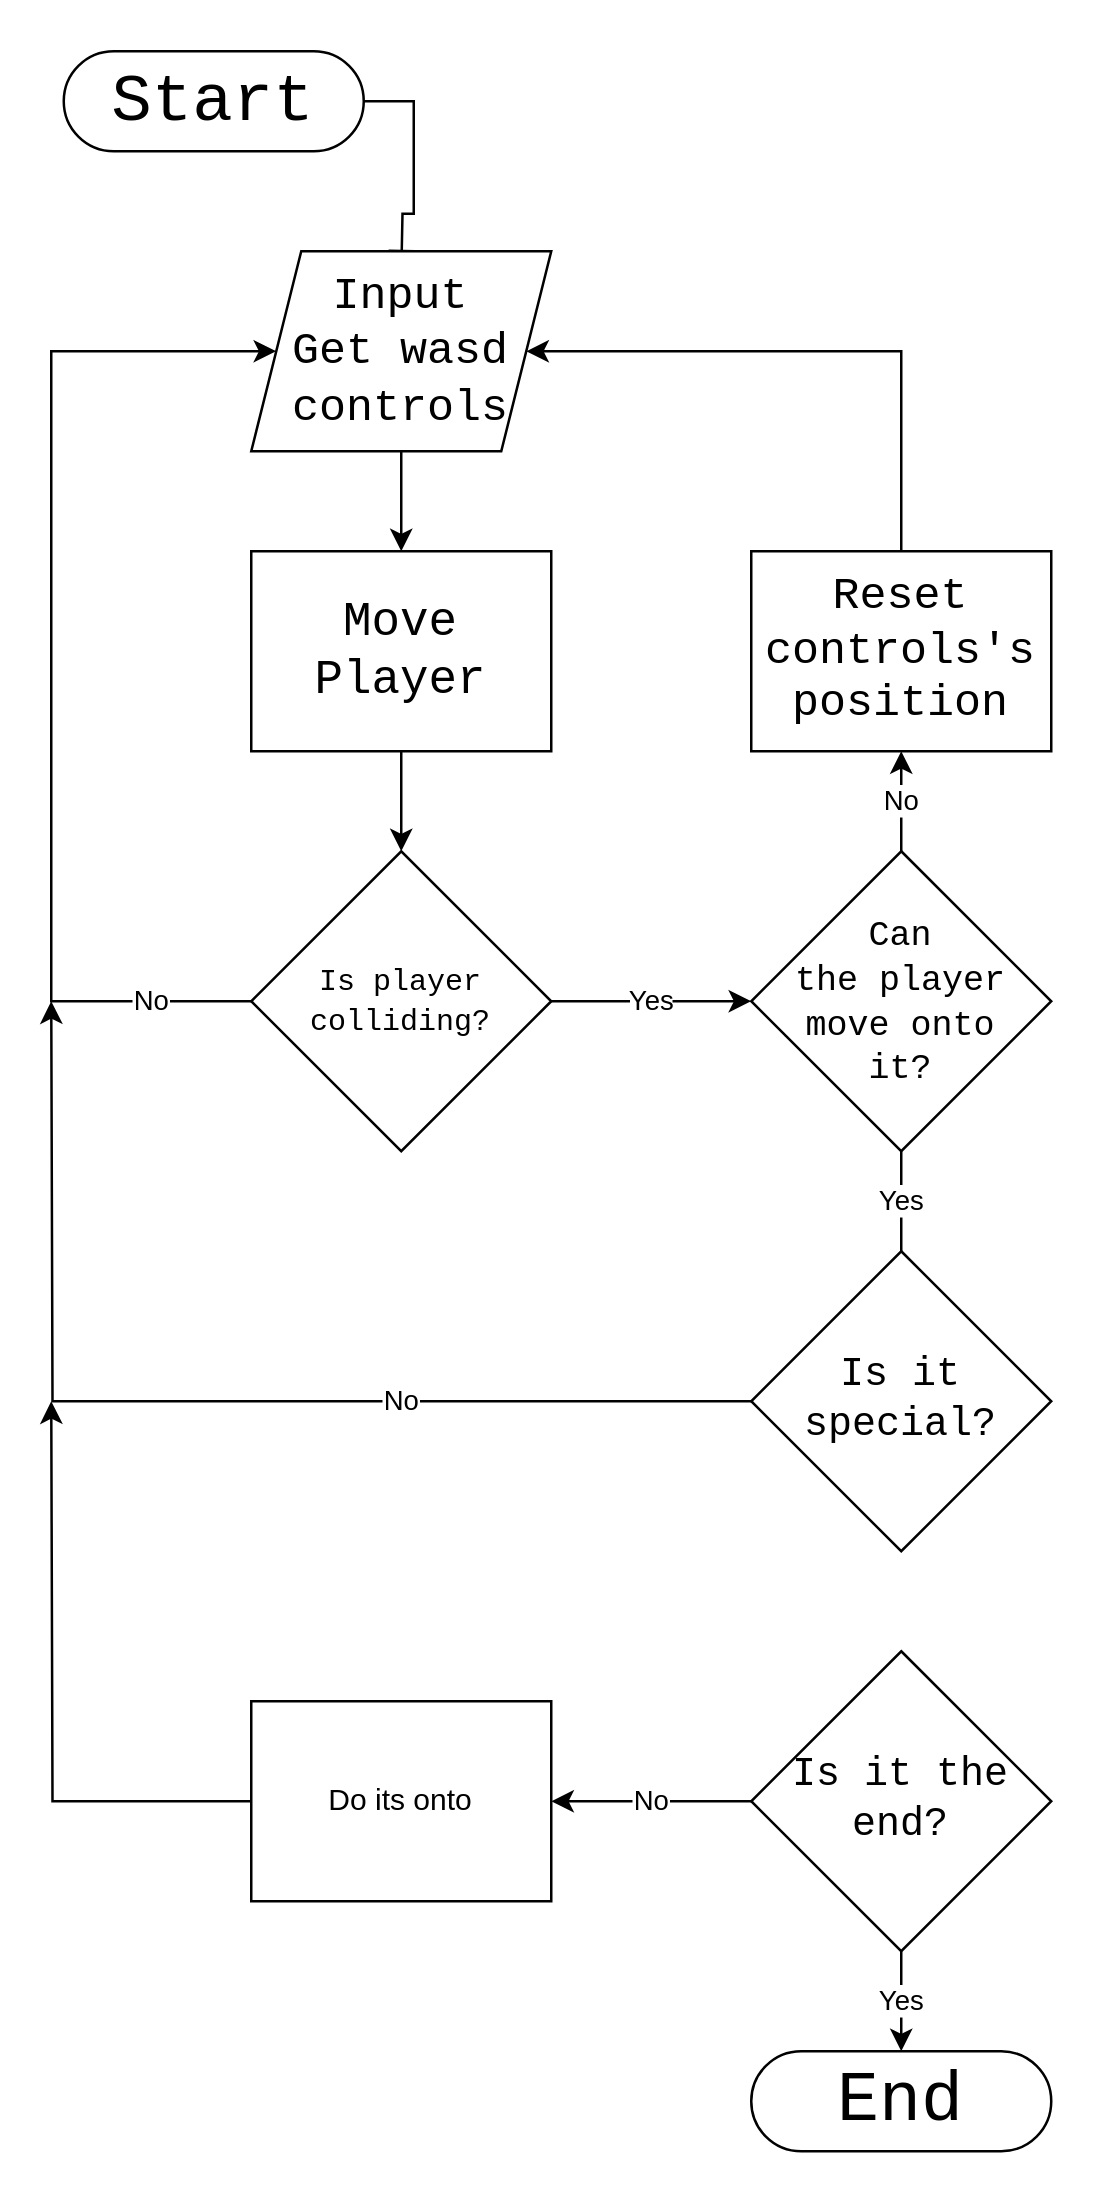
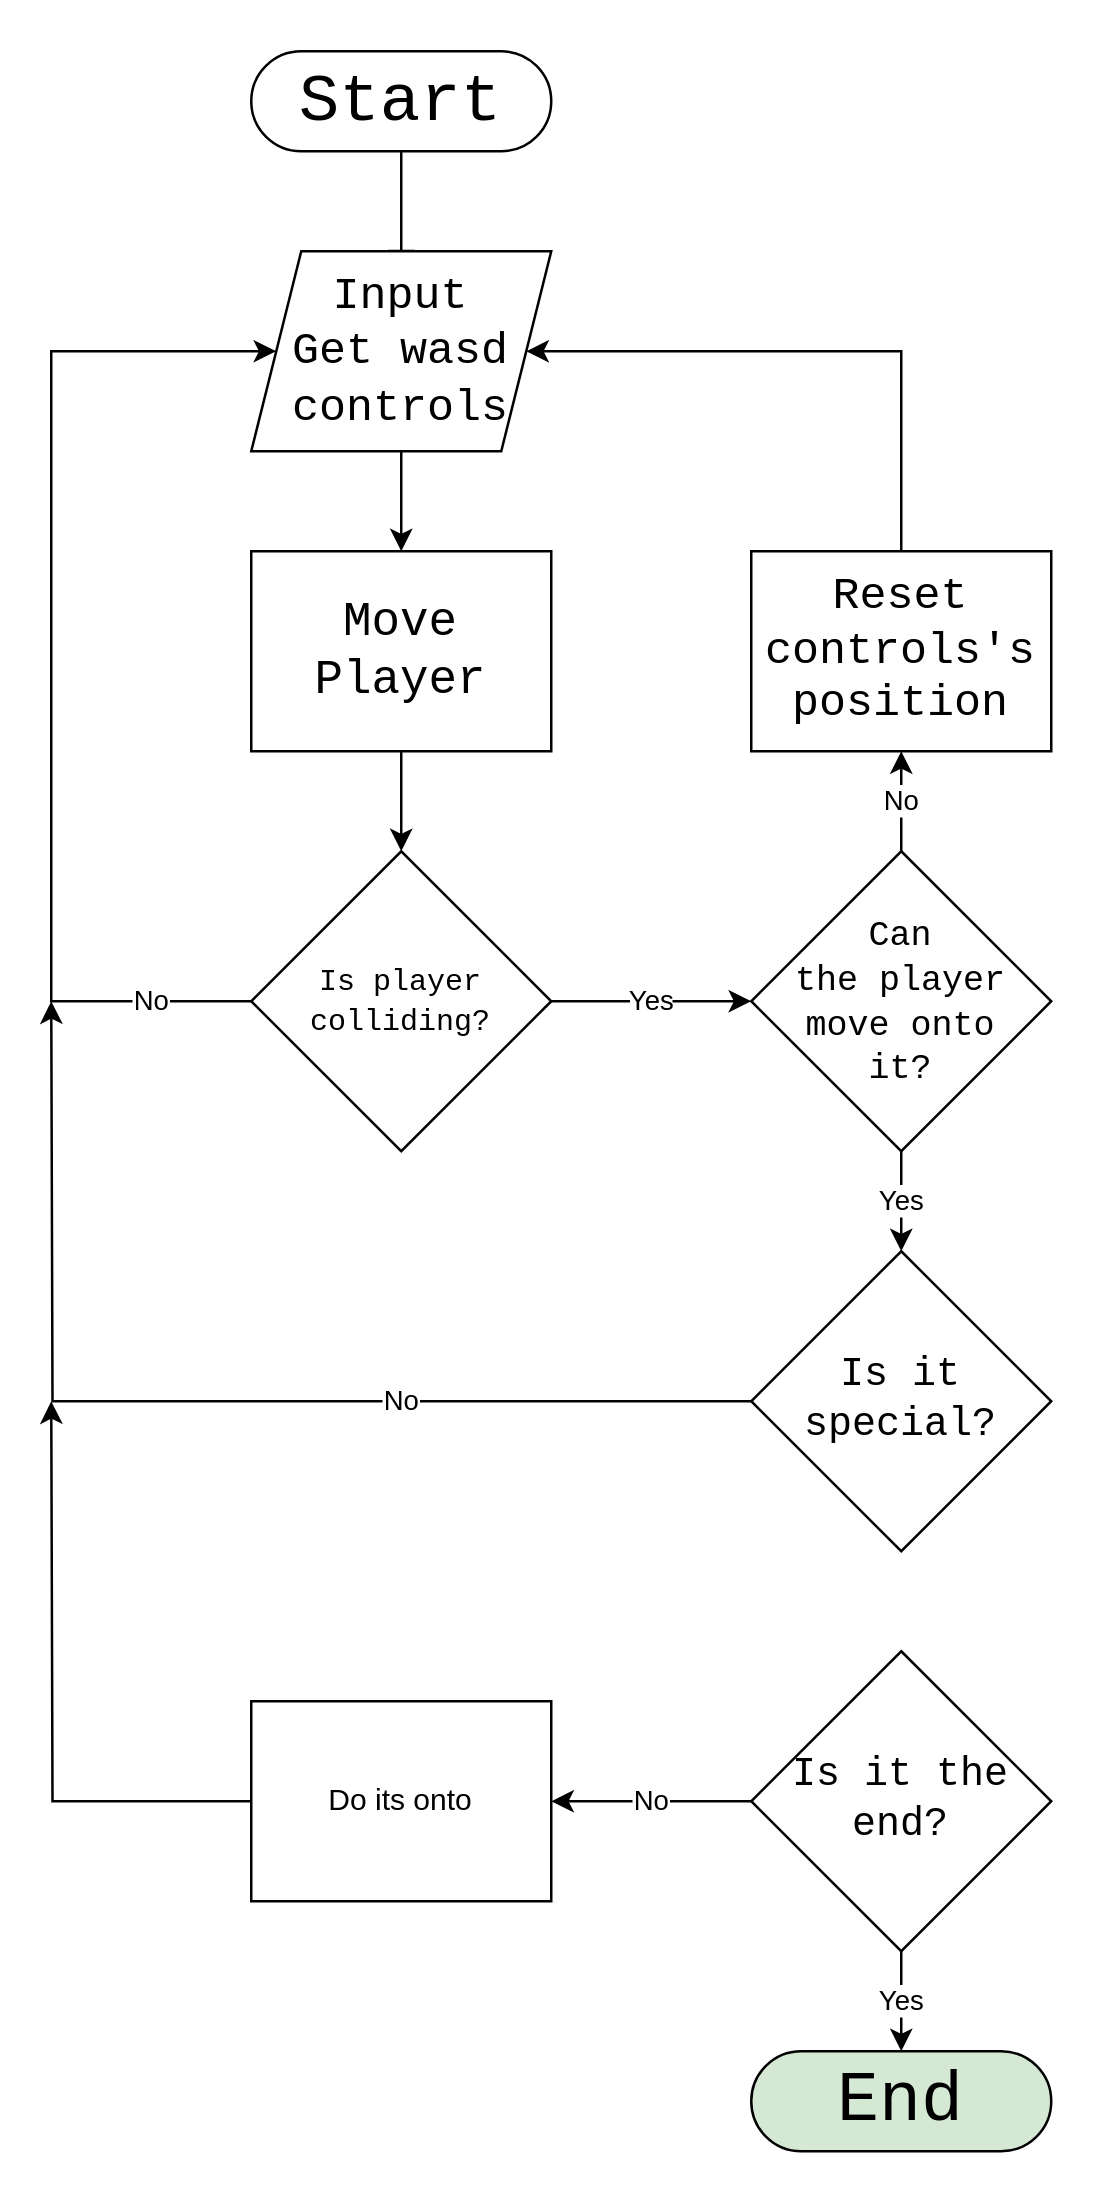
(214, 101) -> (401, 101)
(901, 1240) -> (901, 1233)
(901, 2101) -> (901, 2101)
